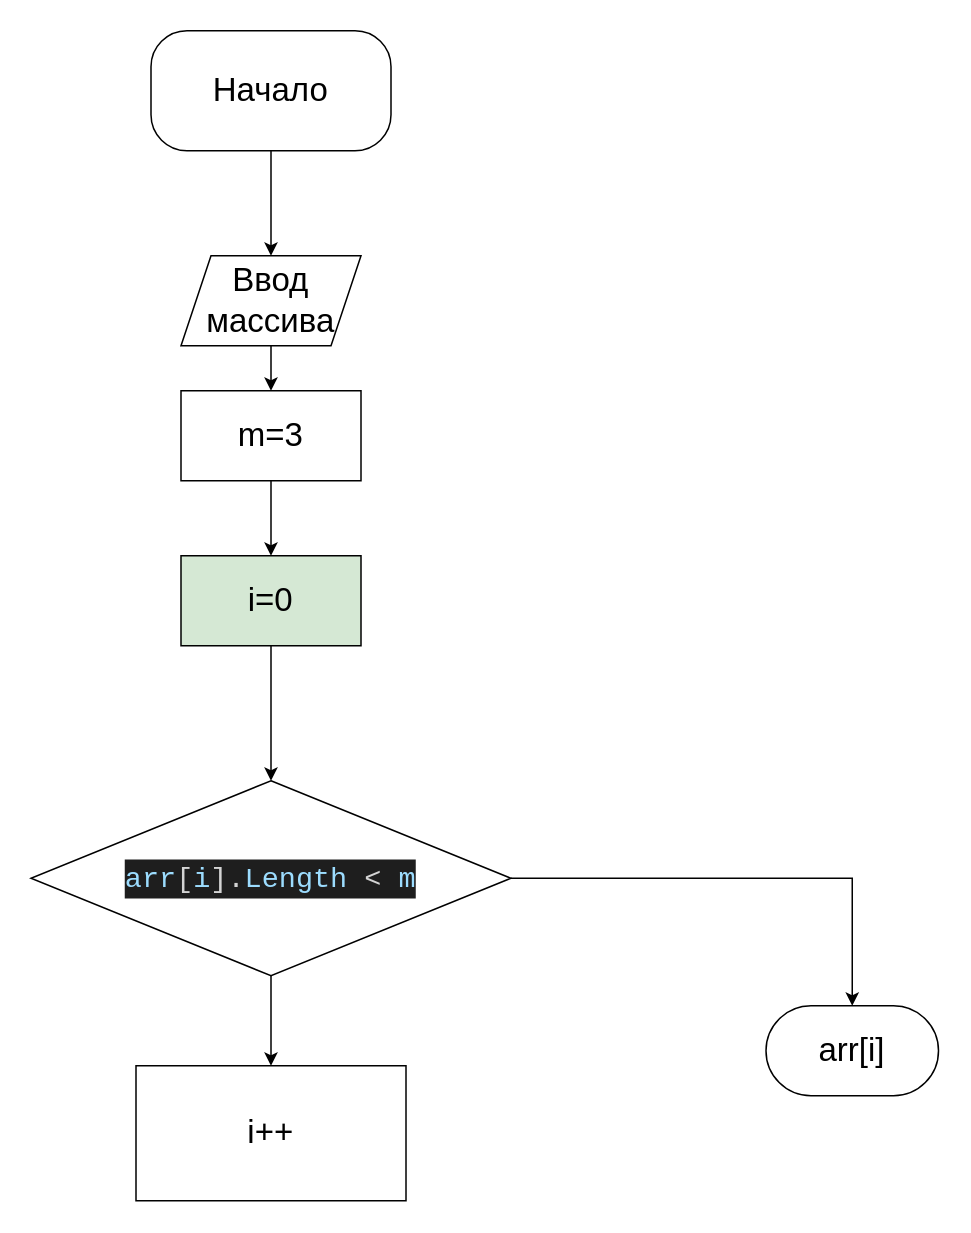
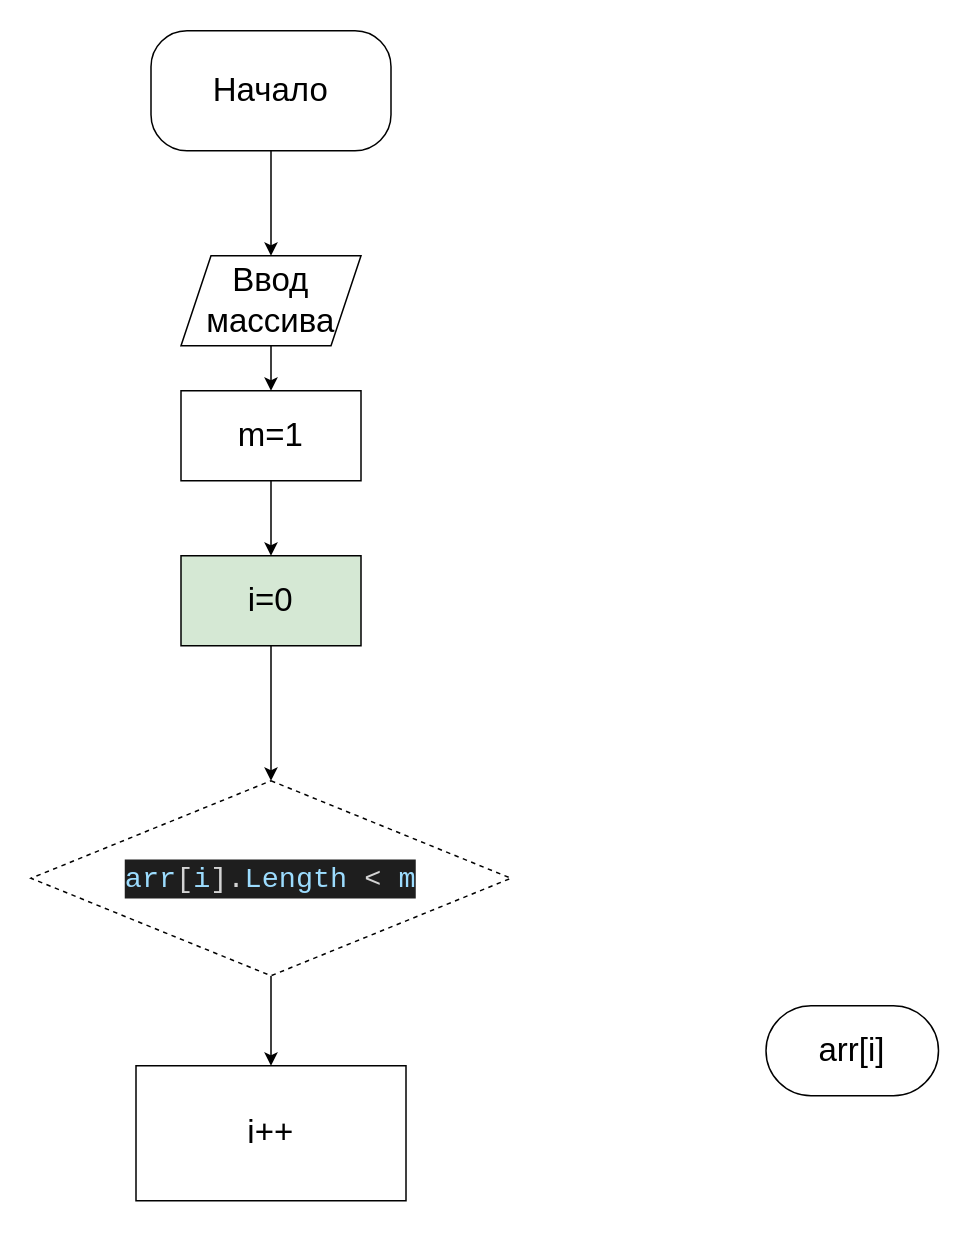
(271, 436) -> (271, 436)
(271, 878) -> (271, 878)
(740, 878) -> none
